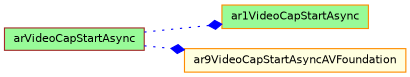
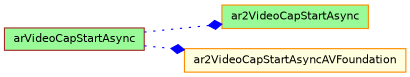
(295, 17) -> (295, 17)
(295, 60) -> (295, 60)
